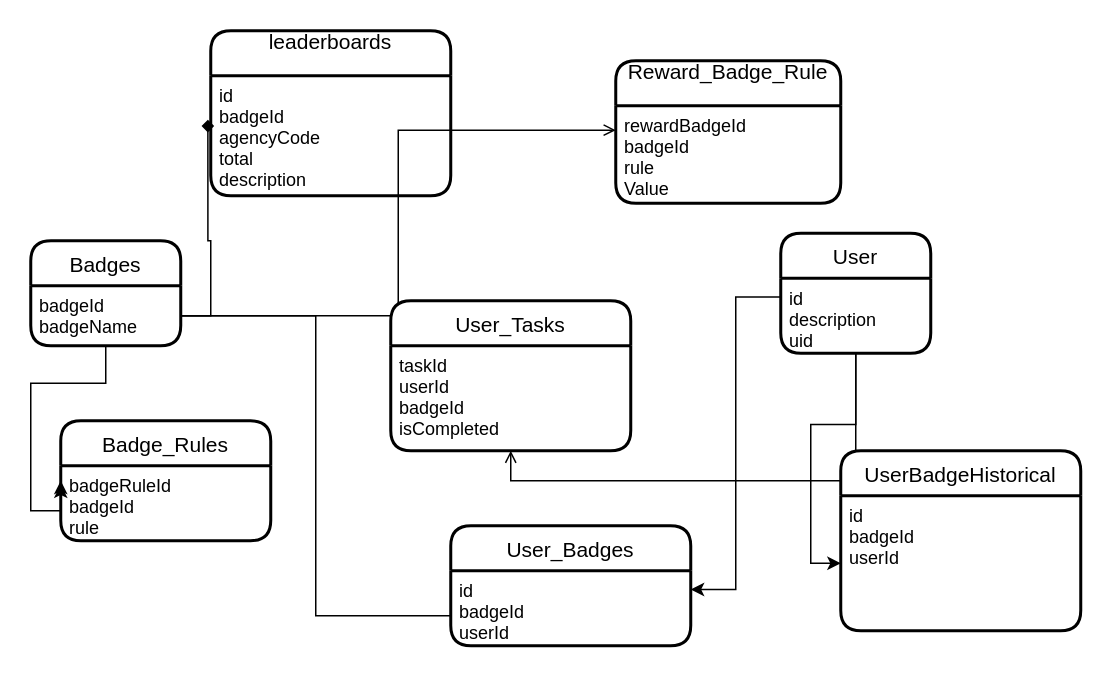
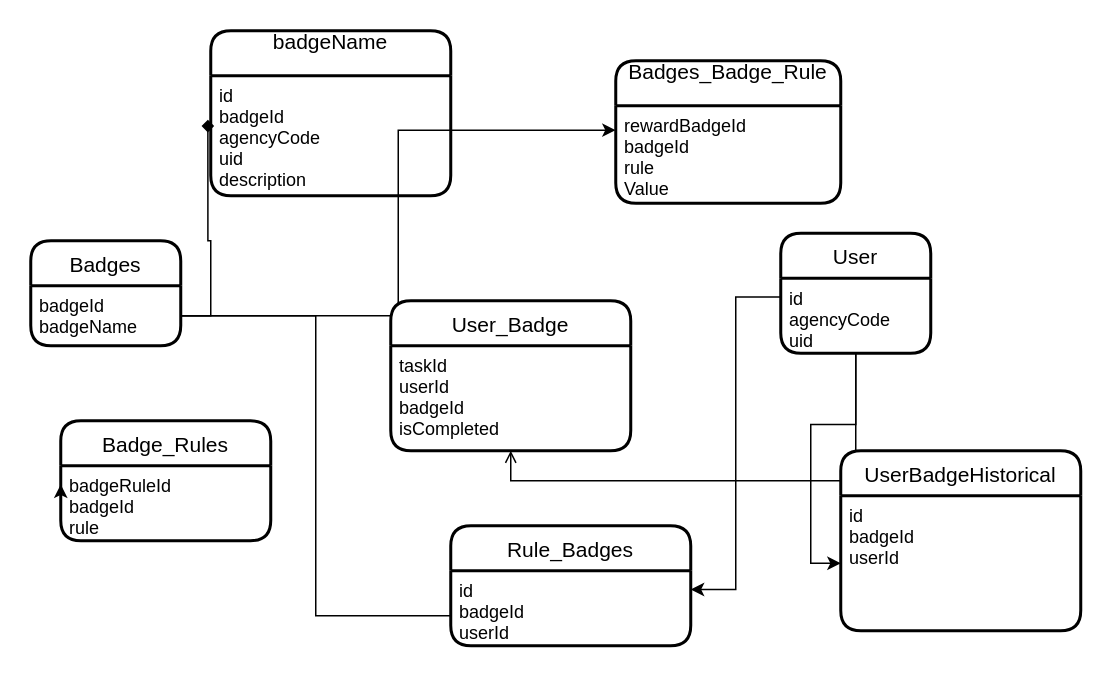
(330, 42) -> (330, 42)
(728, 72) -> (728, 72)
(227, 96) -> (227, 96)
(606, 130) -> (604, 130)
(797, 299) -> (797, 299)
(510, 325) -> (510, 325)
(31, 405) -> none
(570, 550) -> (570, 550)
